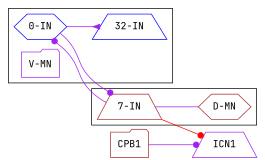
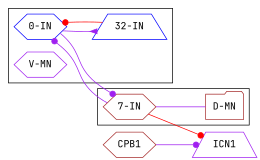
none -> (86, 22)
(40, 65) -> (40, 65)
(130, 107) -> (130, 107)
(225, 107) -> (225, 107)
(130, 145) -> (130, 145)
